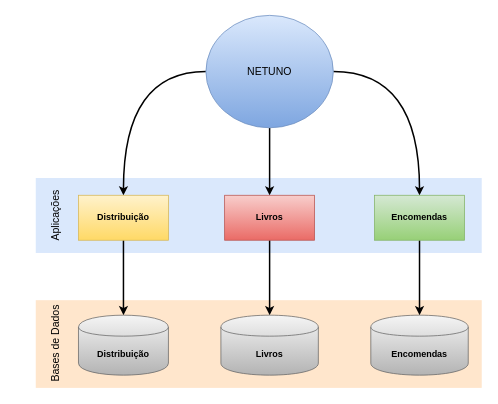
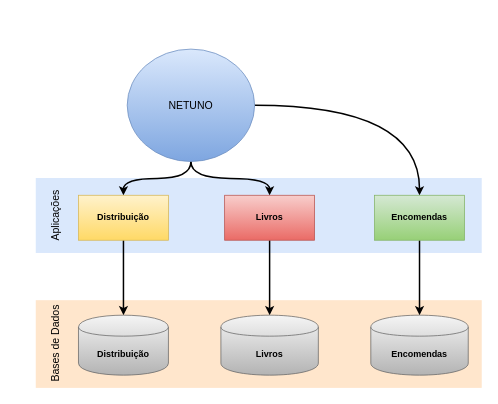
(270, 72) -> (191, 105)
